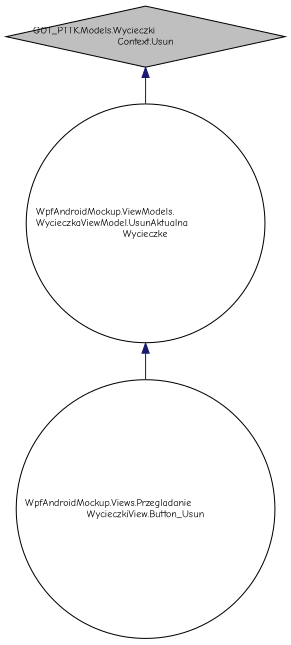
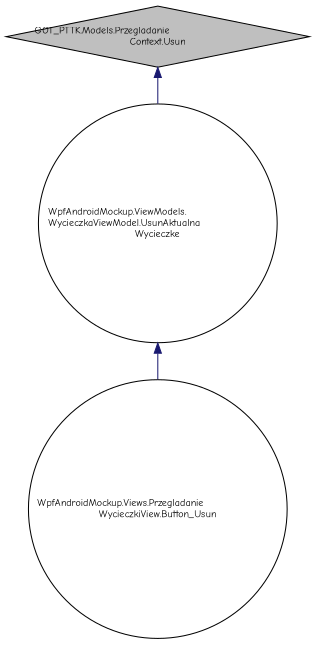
(146, 37) -> (158, 37)
